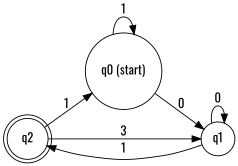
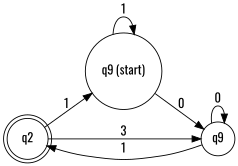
(124, 71) -> (124, 71)
(218, 139) -> (218, 139)
